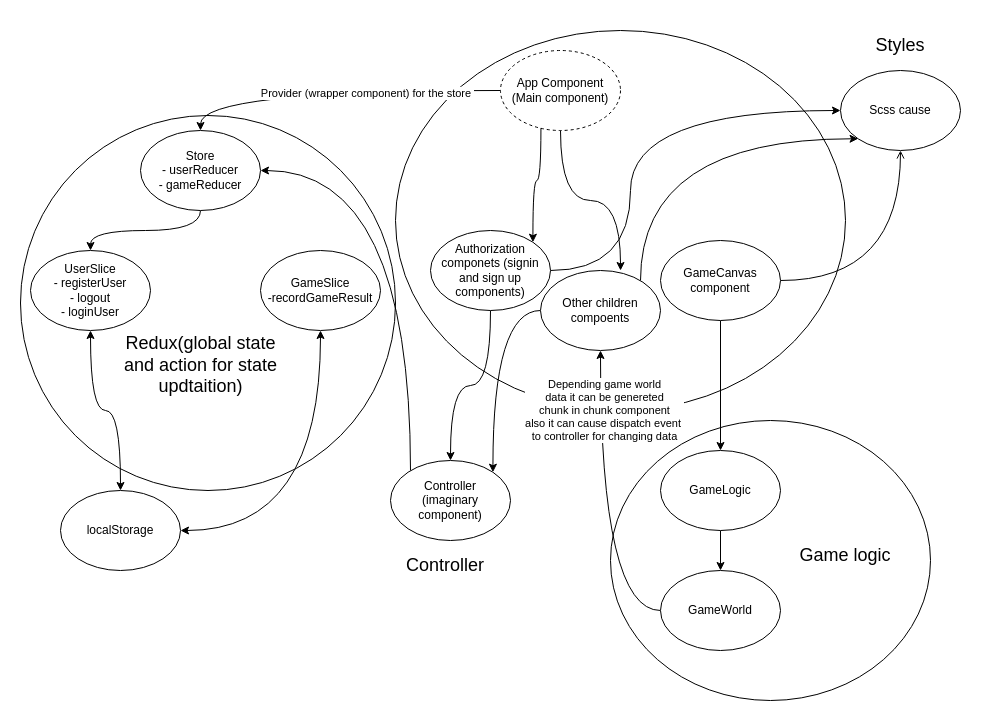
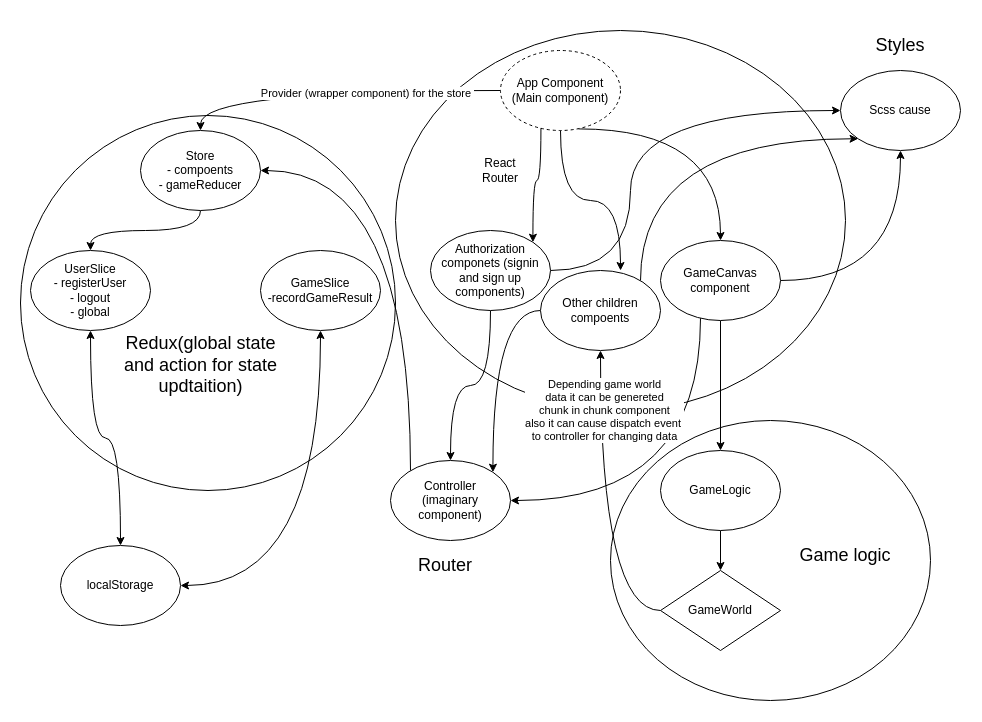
none -> (675, 149)
(900, 156) -> (900, 158)
(201, 171) -> (201, 171)
none -> (501, 171)
(91, 291) -> (91, 291)
none -> (599, 488)
(121, 531) -> (121, 586)
(446, 566) -> (446, 566)
(721, 611) -> (721, 611)
